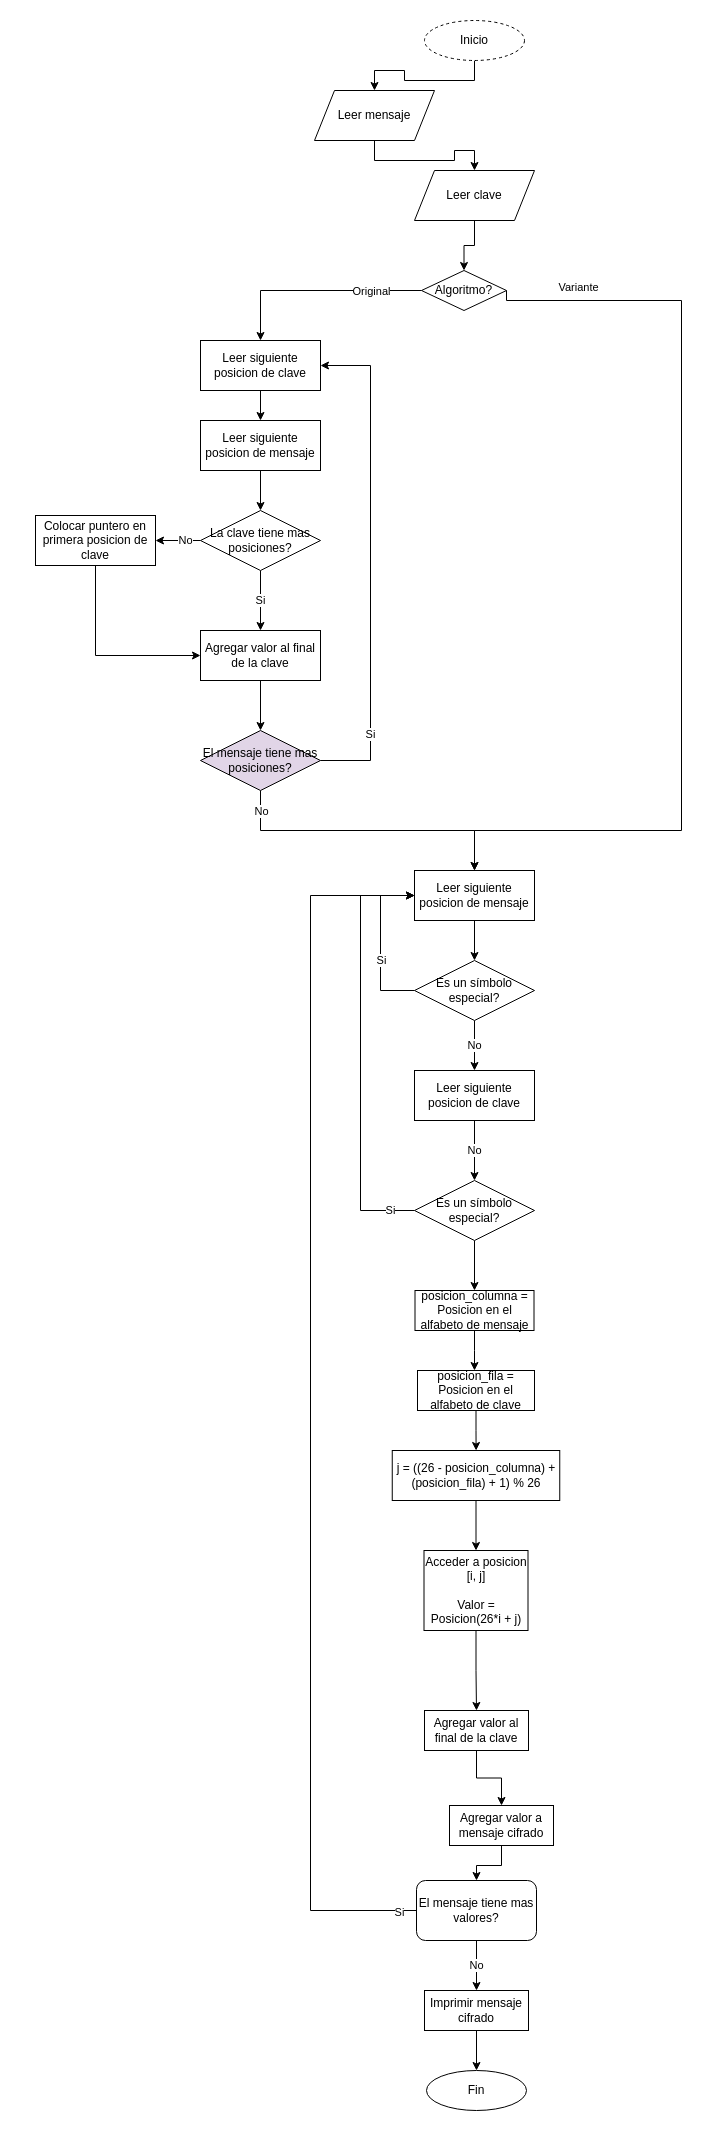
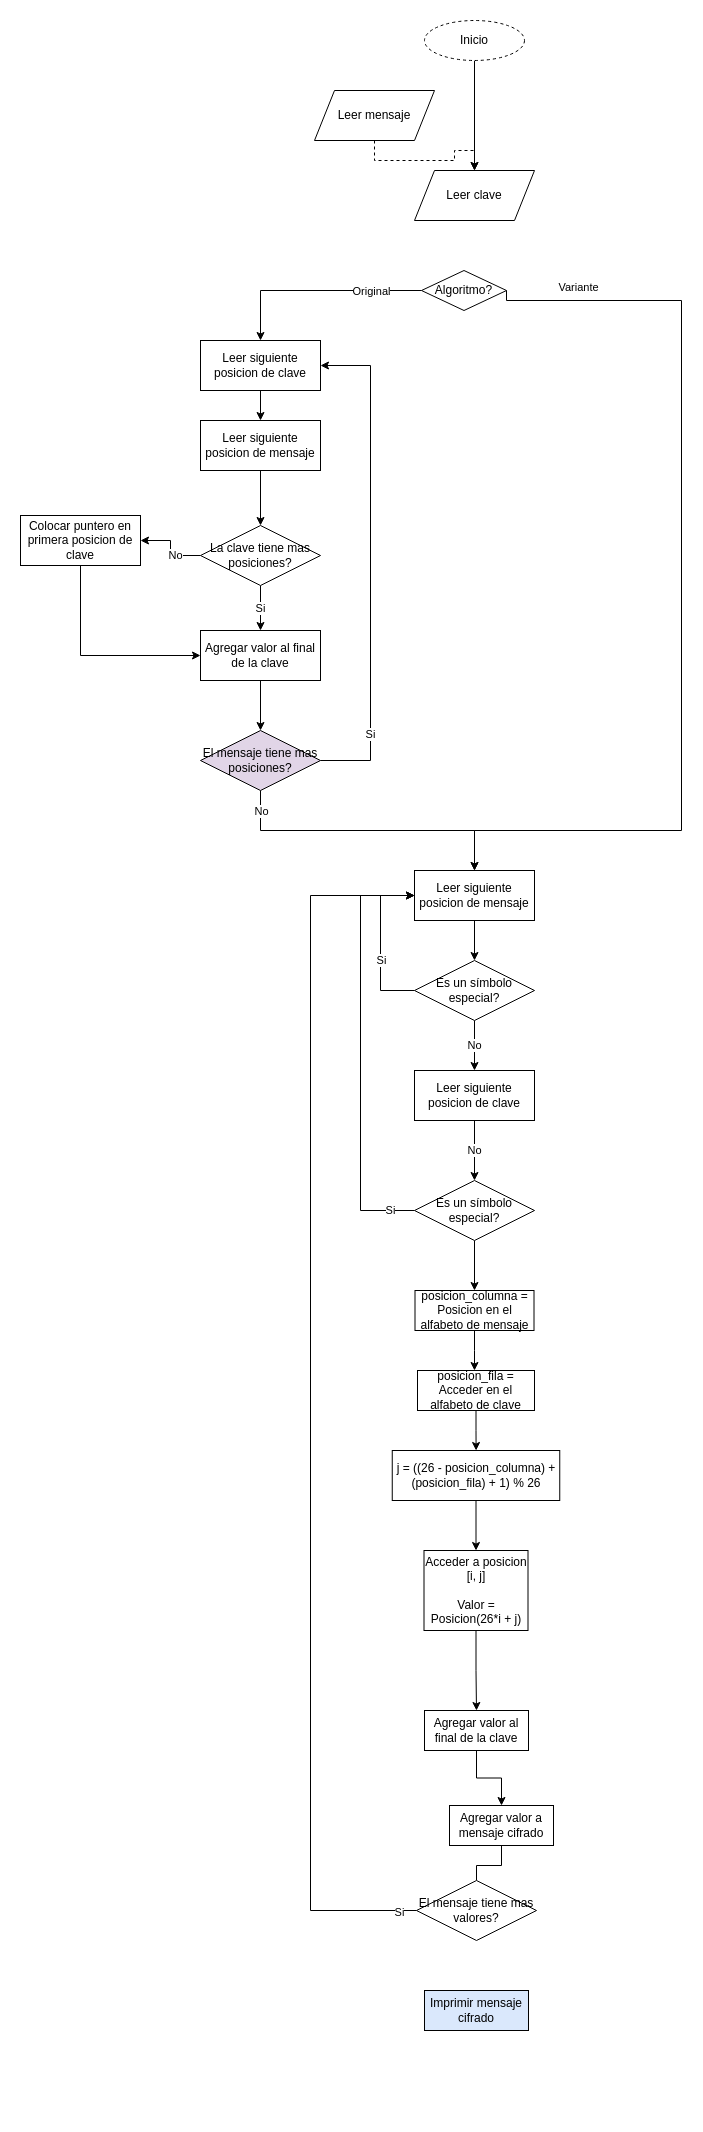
(415, 81) -> (475, 113)
(419, 161) -> (419, 161)
(473, 246) -> none
(96, 541) -> (81, 541)
(261, 541) -> (261, 556)
(476, 1391) -> (476, 1391)
(477, 1872) -> (477, 1876)
(477, 1911) -> (477, 1911)
(477, 1962) -> none
(477, 2011) -> (477, 2011)
(477, 2047) -> none
(477, 2091) -> none
